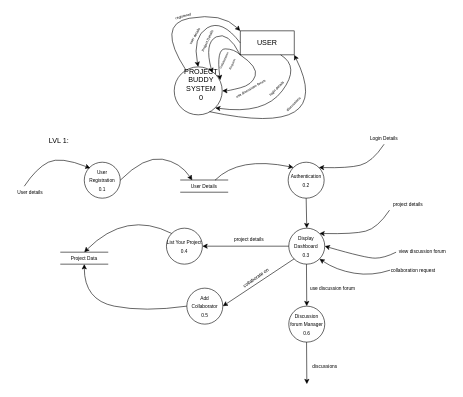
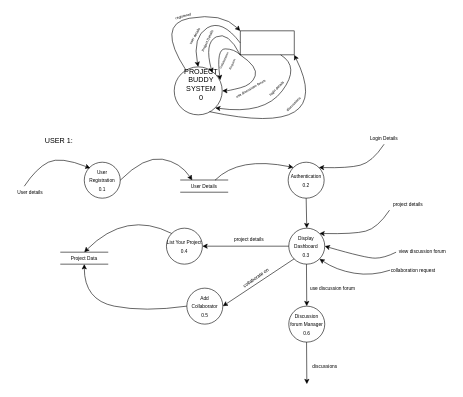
(267, 43) -> none
(59, 141) -> (59, 141)
